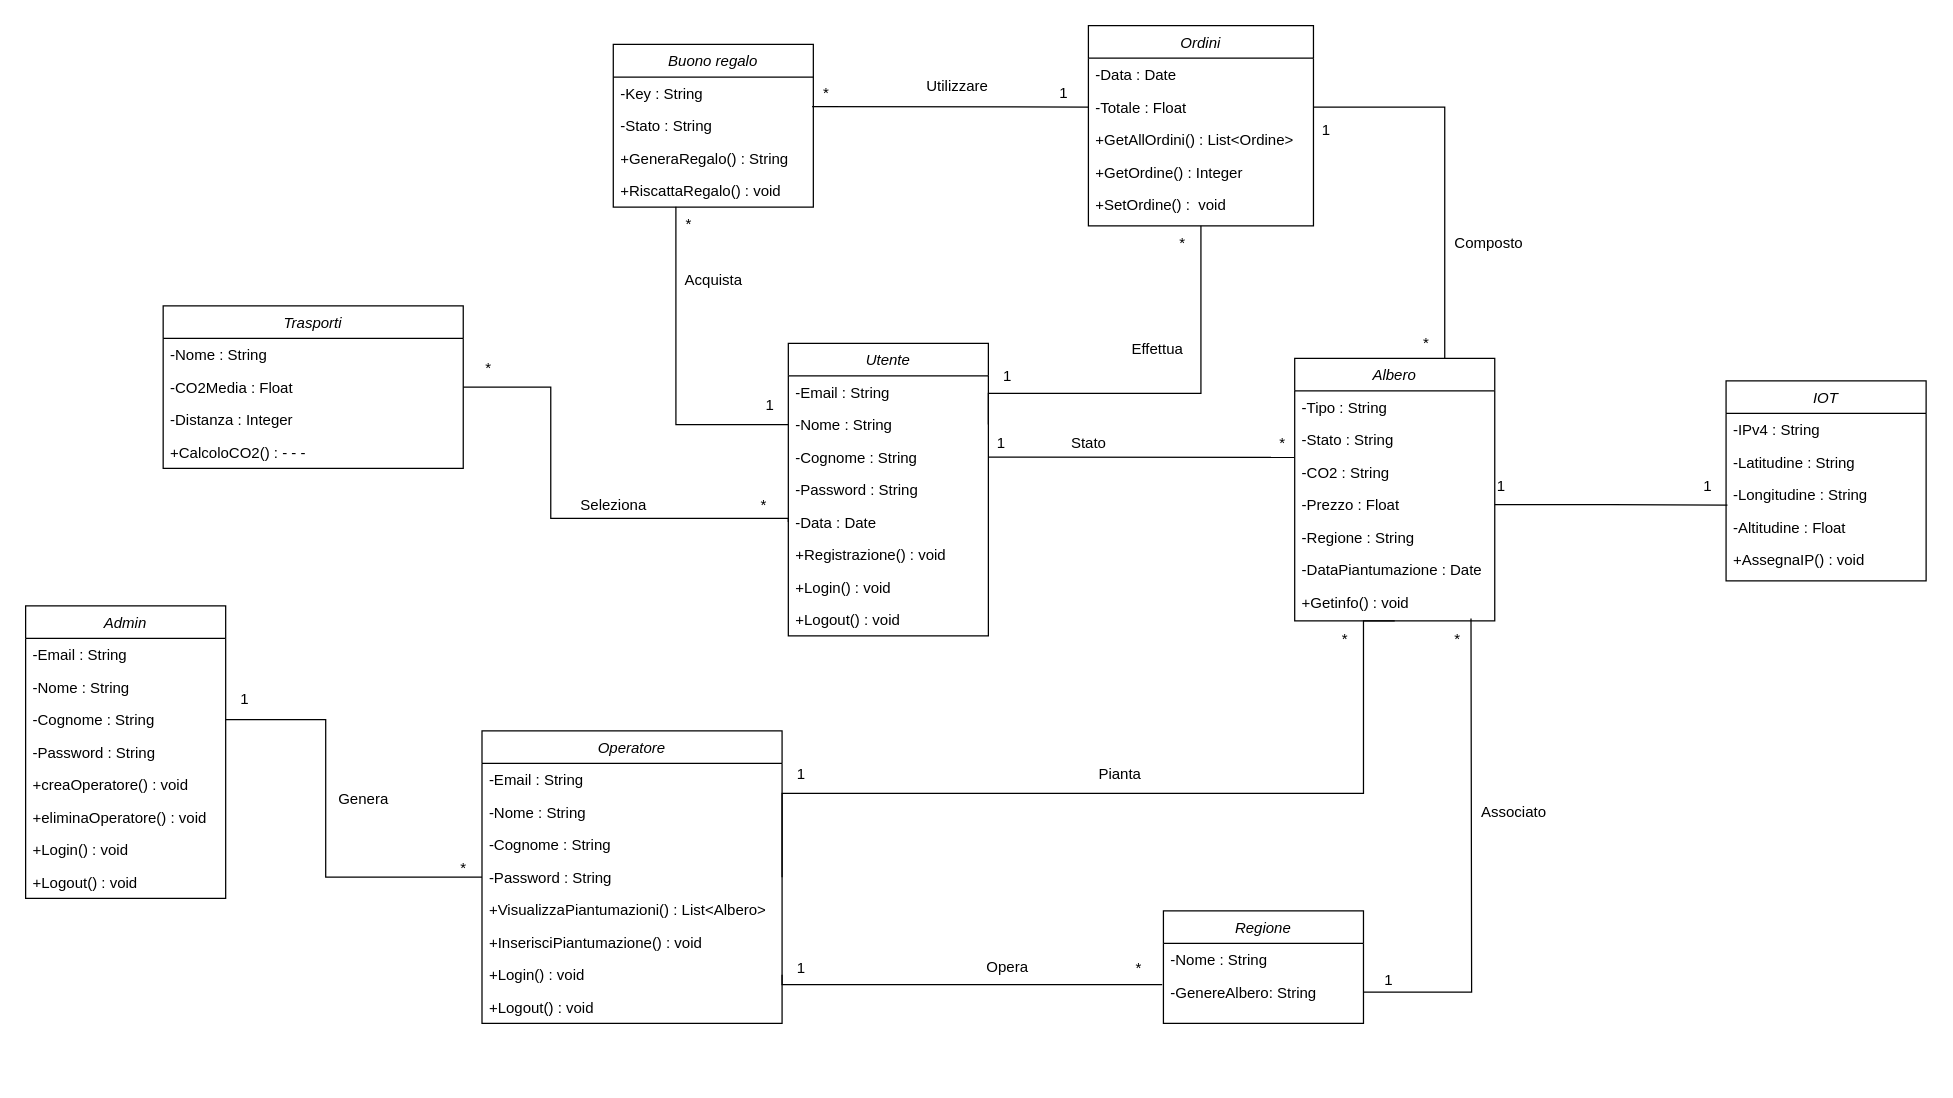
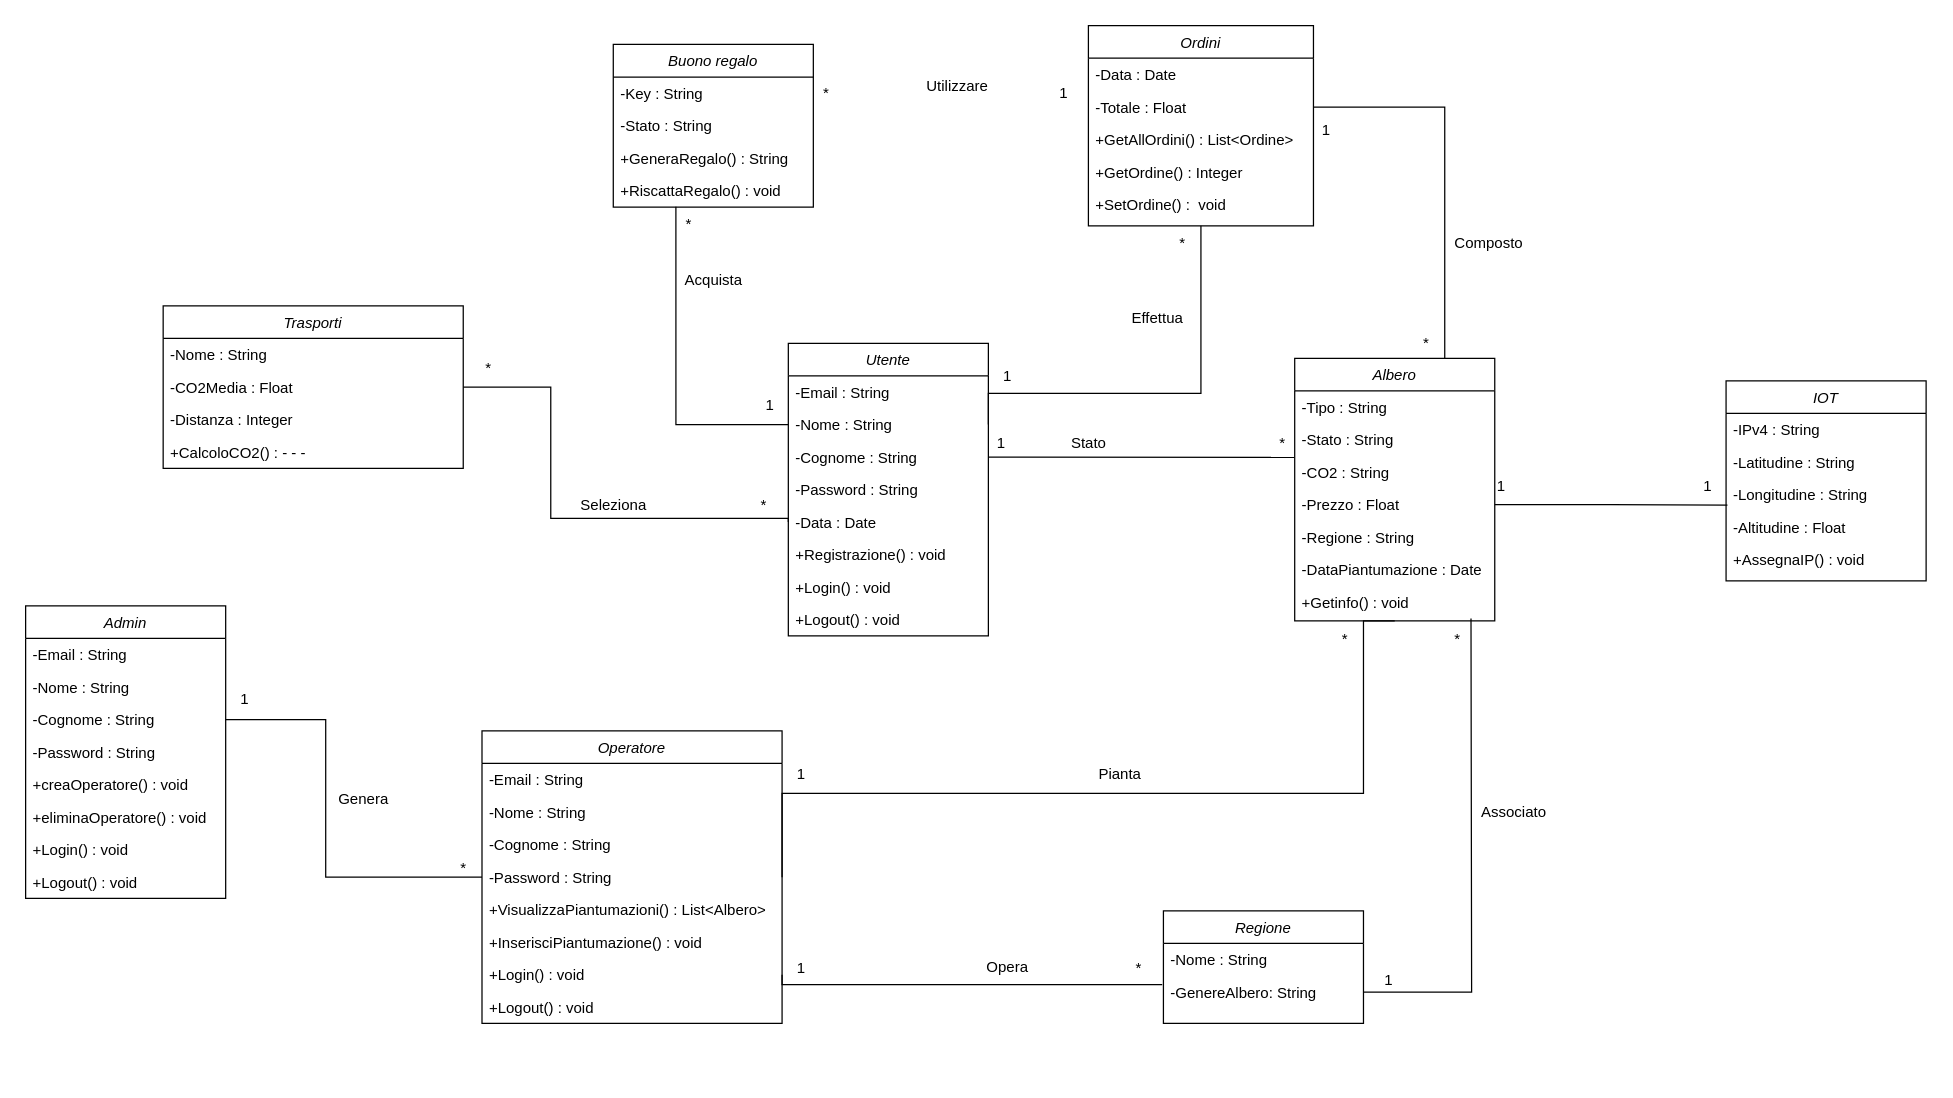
(950, 107) -> none
(1157, 349) -> (1157, 318)
